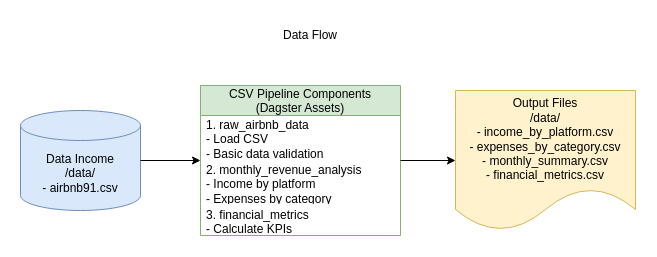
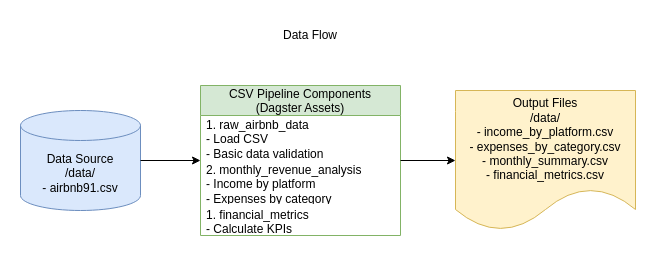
(81, 174) -> (81, 174)
(264, 221) -> (264, 221)
